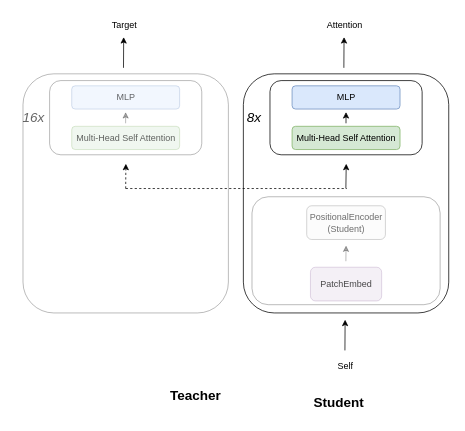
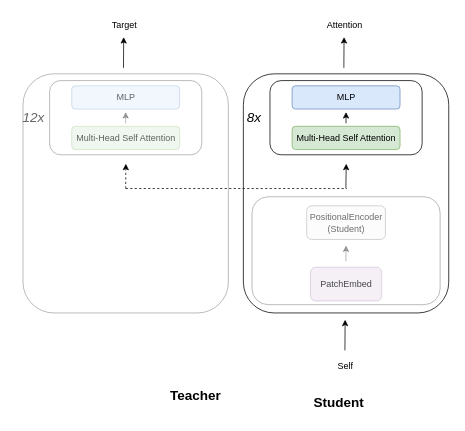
(34, 118) -> (34, 118)
